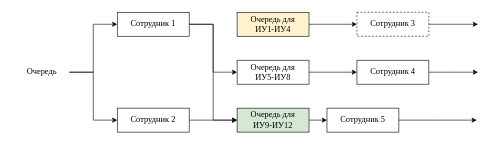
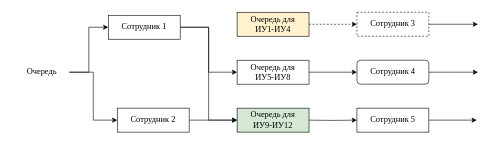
(153, 24) -> (144, 27)
(331, 24) -> (331, 24)
(393, 72) -> (393, 72)
(363, 120) -> (393, 120)
